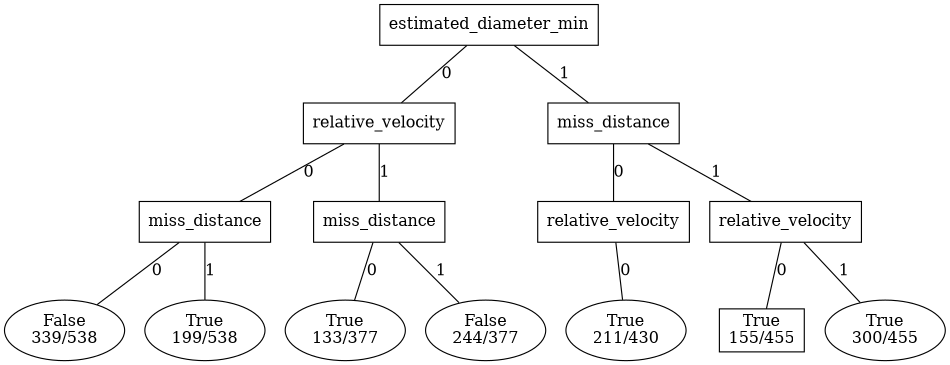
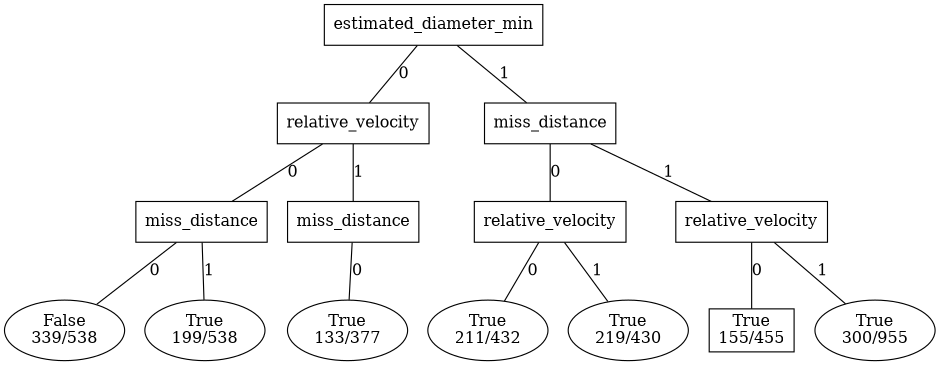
(486, 330) -> none
(626, 330) -> (488, 330)
none -> (628, 330)
(885, 330) -> (875, 330)
